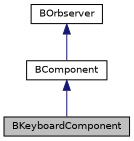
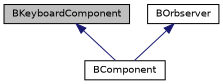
(67, 104) -> (100, 46)
